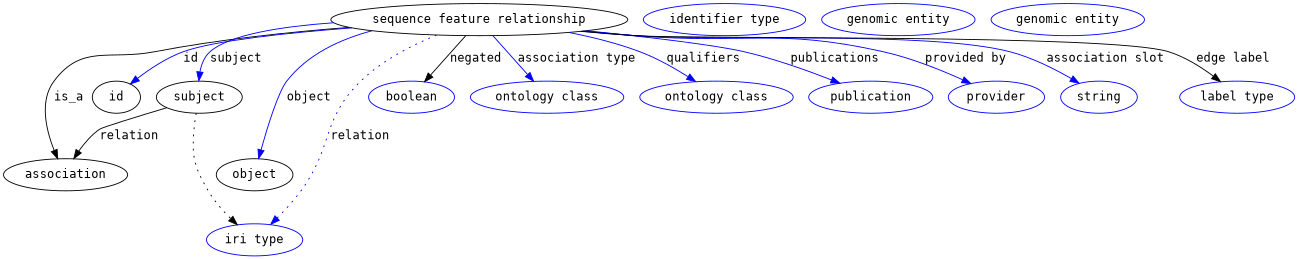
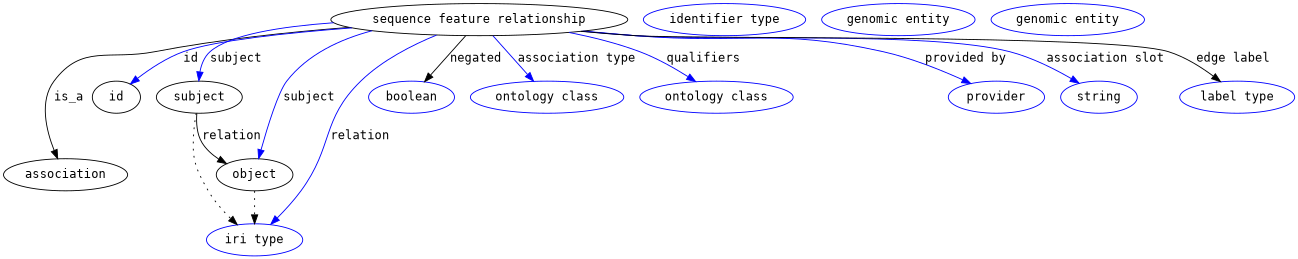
(309, 97) -> (309, 97)
(871, 97) -> none
(338, 110) -> (338, 110)
(119, 123) -> (201, 140)
none -> (255, 203)
